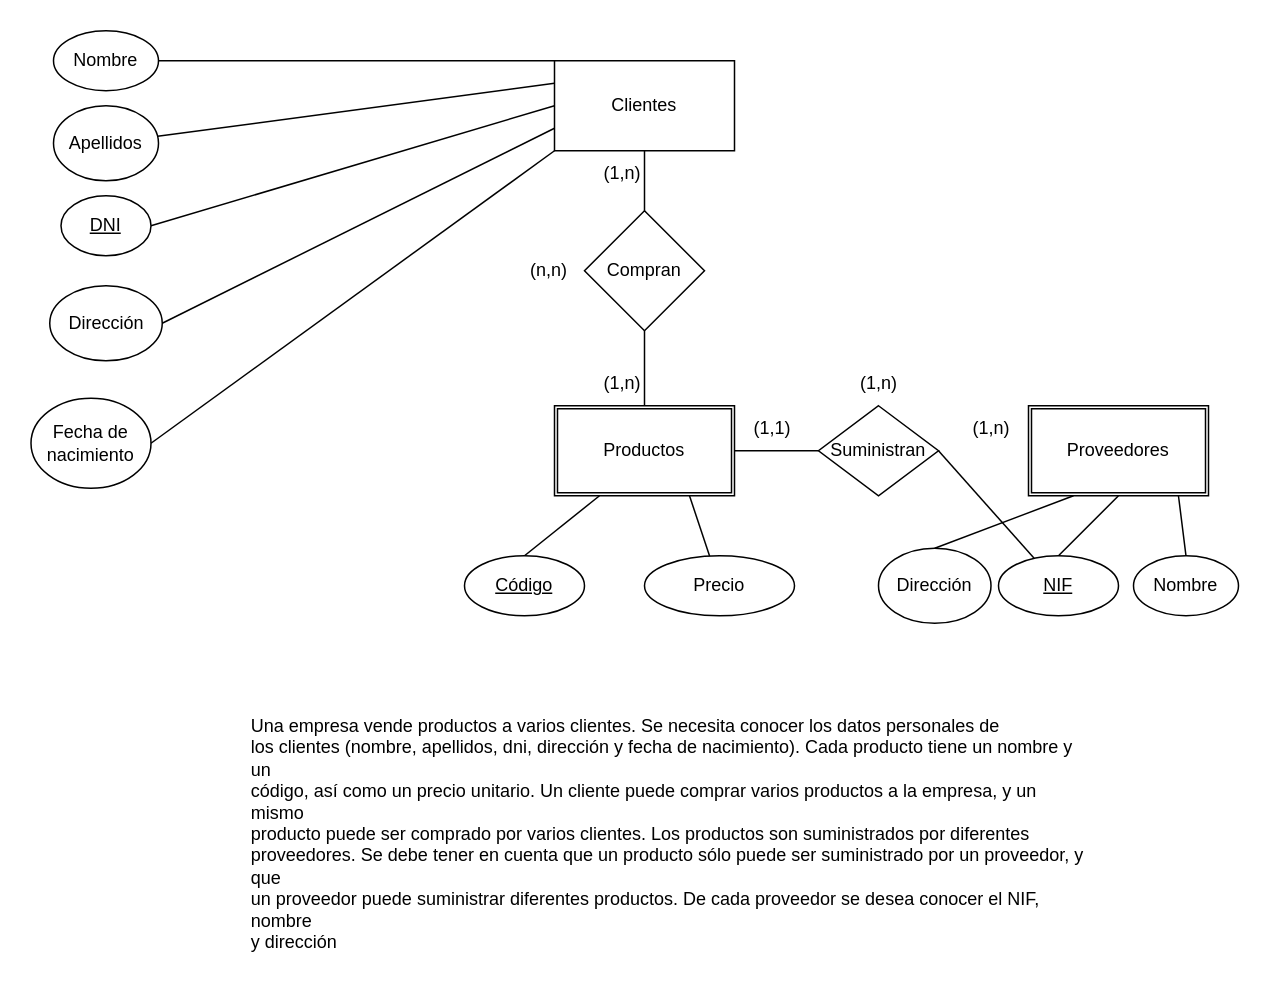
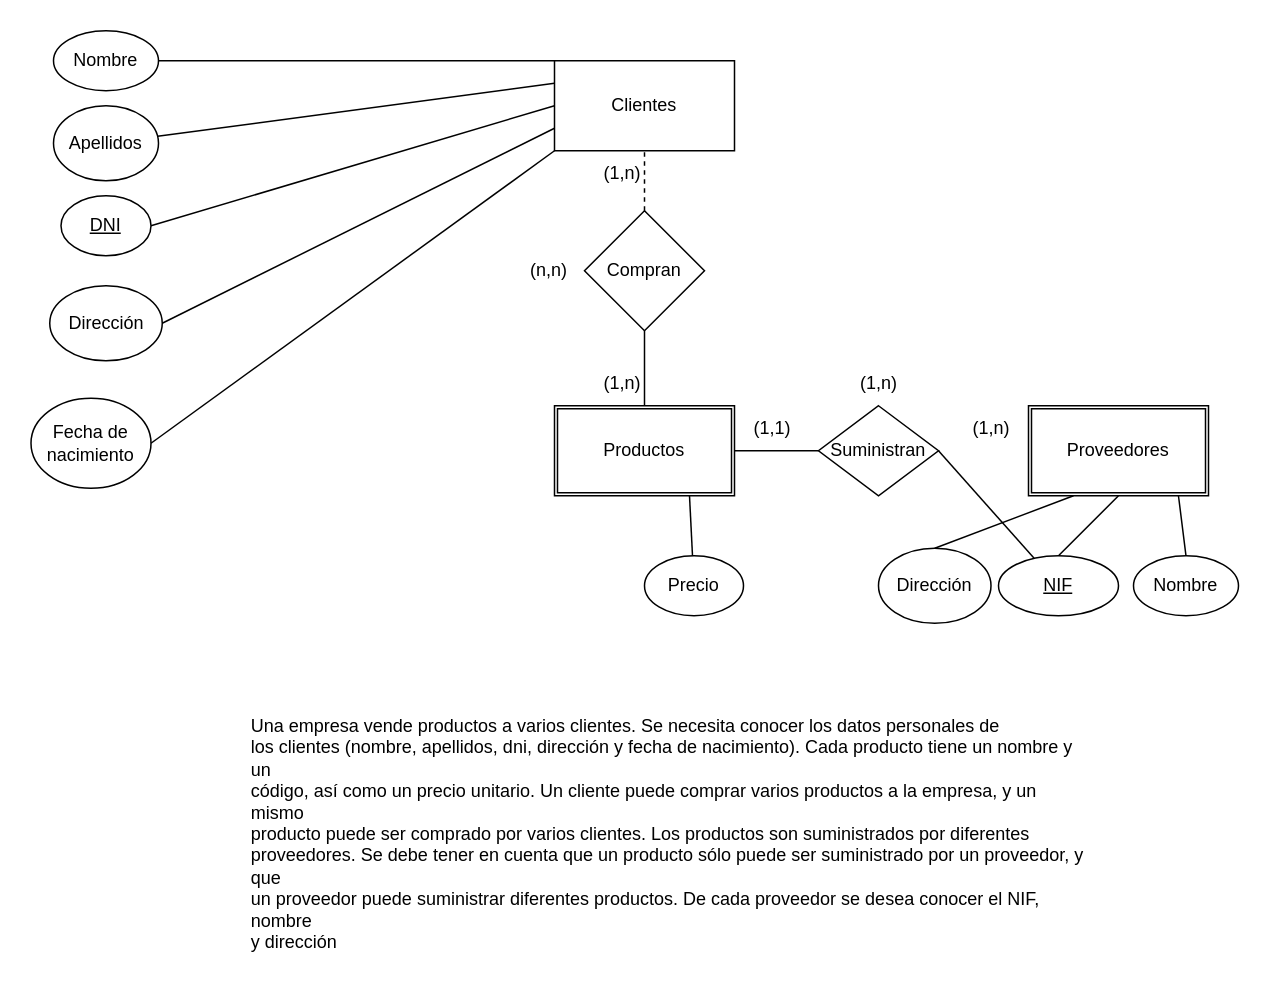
(644, 182) -> (644, 182)
(562, 526) -> none
(524, 586) -> none
(719, 586) -> (694, 586)
